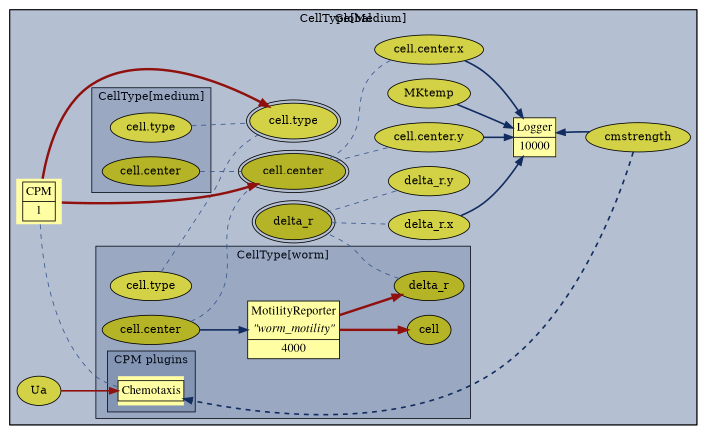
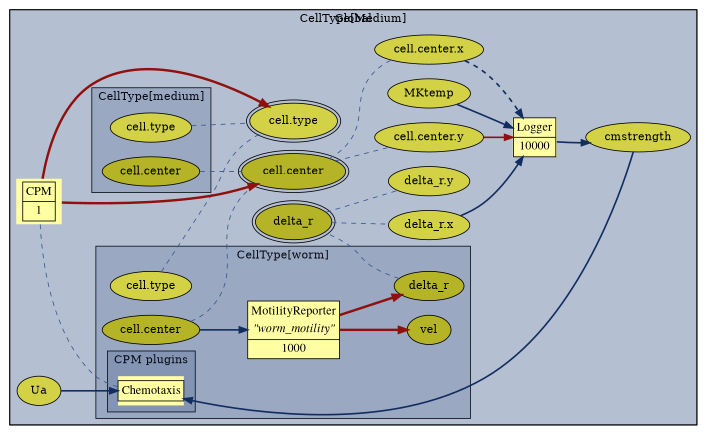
(495, 82) -> (495, 82)
(577, 132) -> (569, 143)
(494, 137) -> (494, 137)
(429, 330) -> (429, 330)
(294, 348) -> (294, 348)
(487, 376) -> (487, 376)
(85, 391) -> (85, 391)
